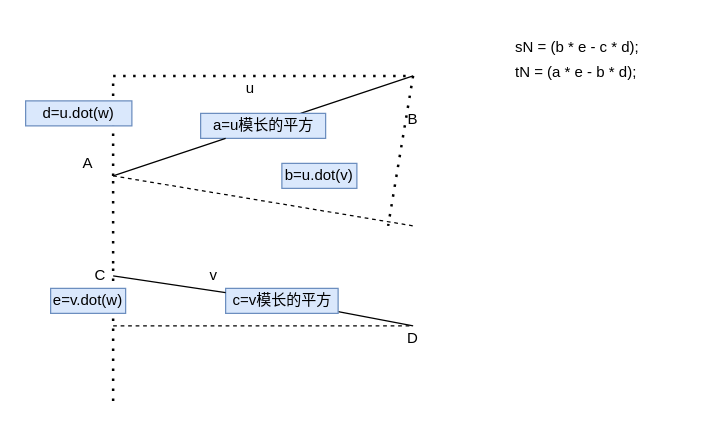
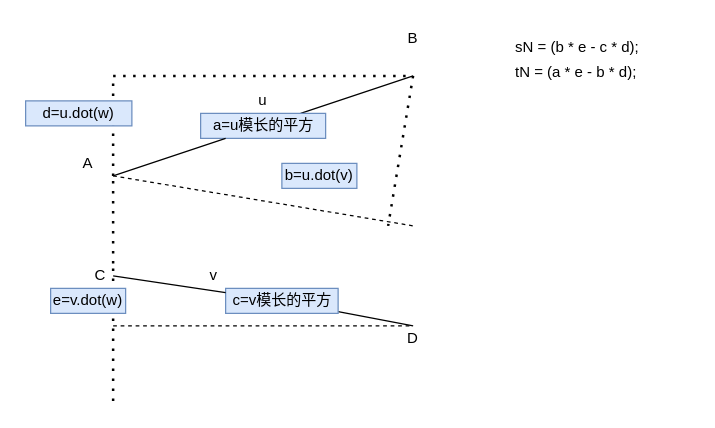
(251, 88) -> (263, 101)
(413, 119) -> (413, 38)
